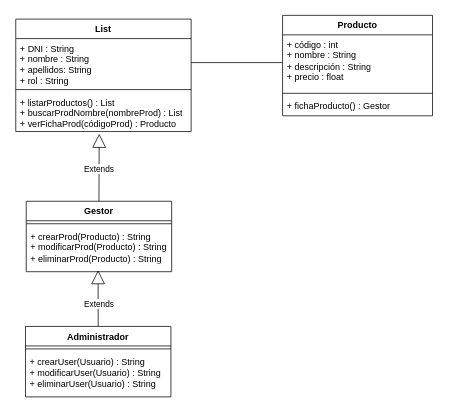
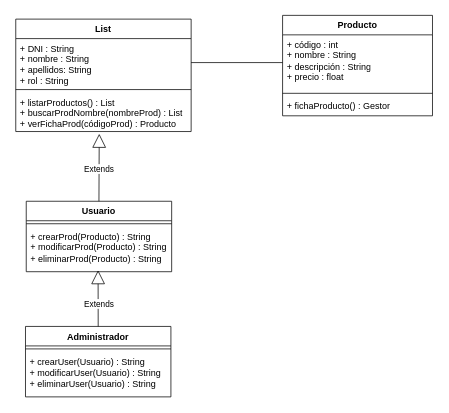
(99, 212) -> (99, 212)
